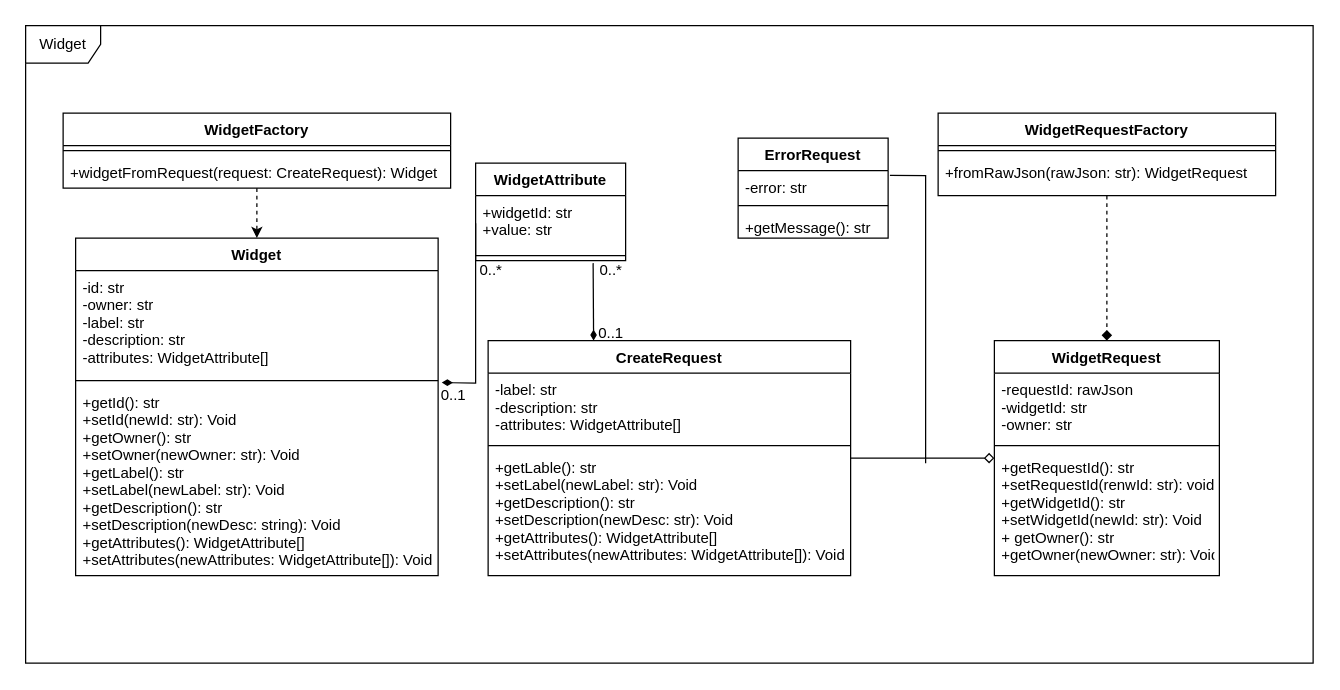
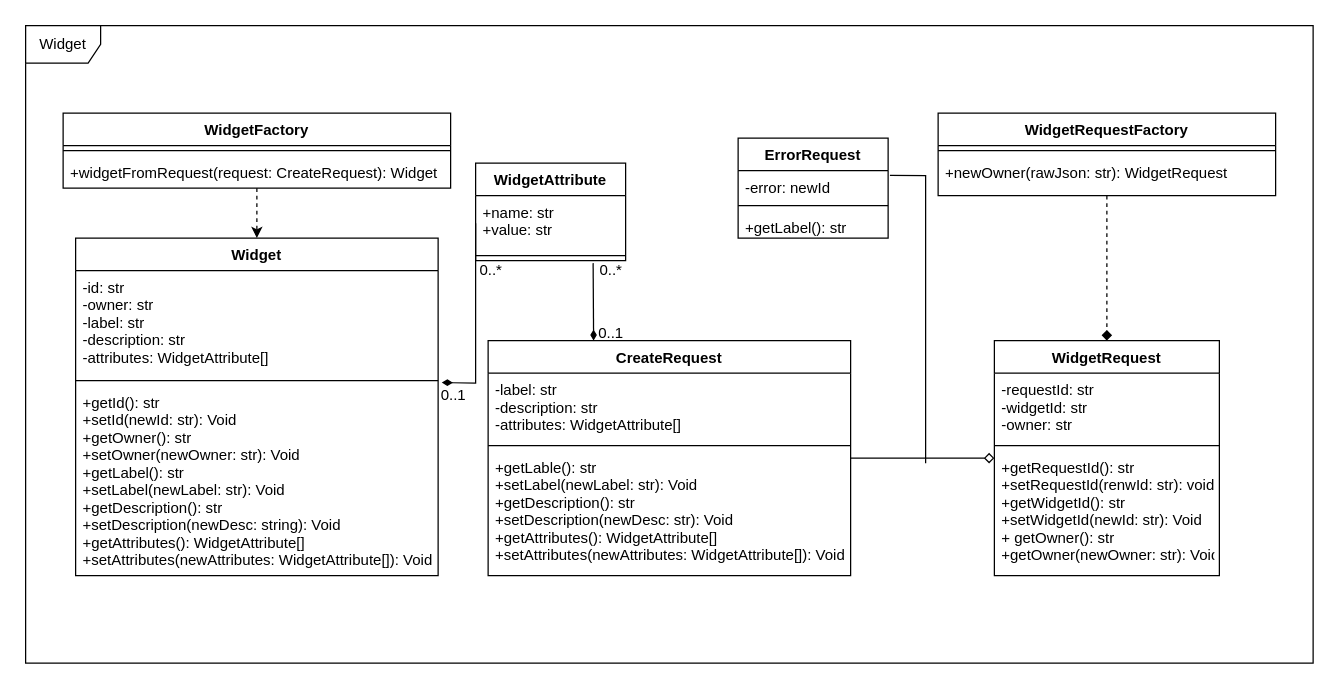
(1107, 173) -> (1095, 173)
(787, 188) -> (796, 188)
(535, 213) -> (521, 213)
(817, 228) -> (806, 228)
(1077, 390) -> (1060, 390)
